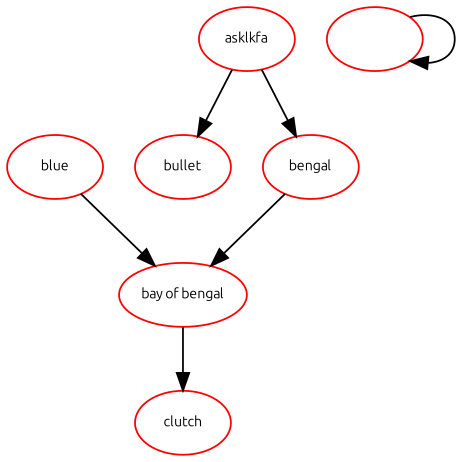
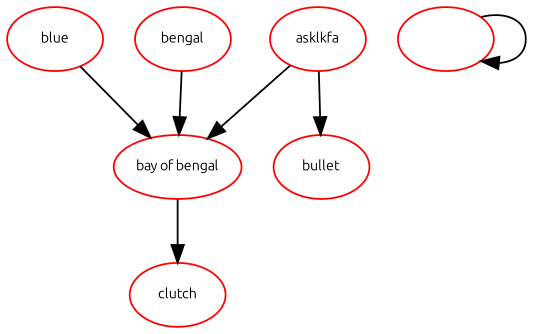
(275, 95) -> (256, 96)
